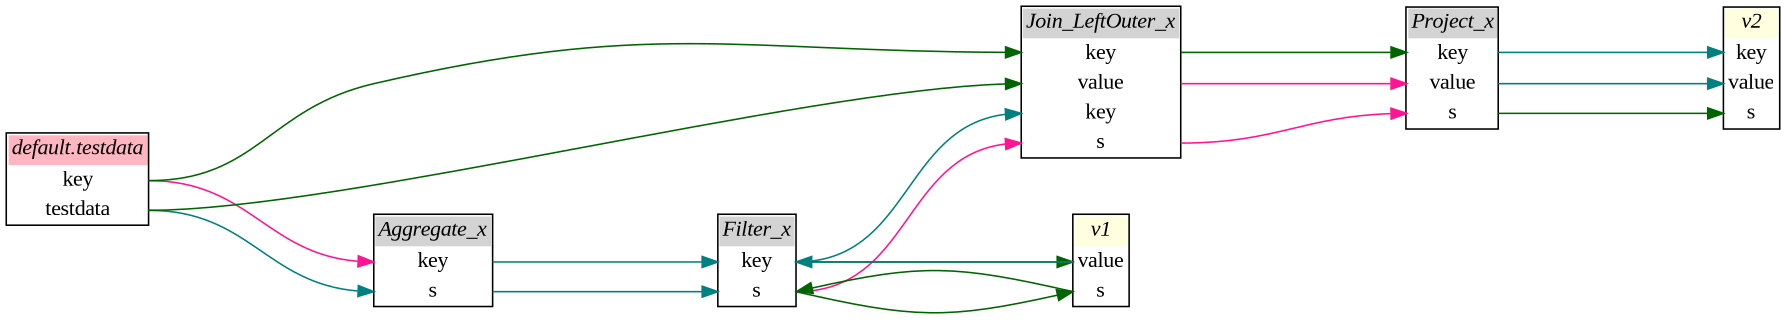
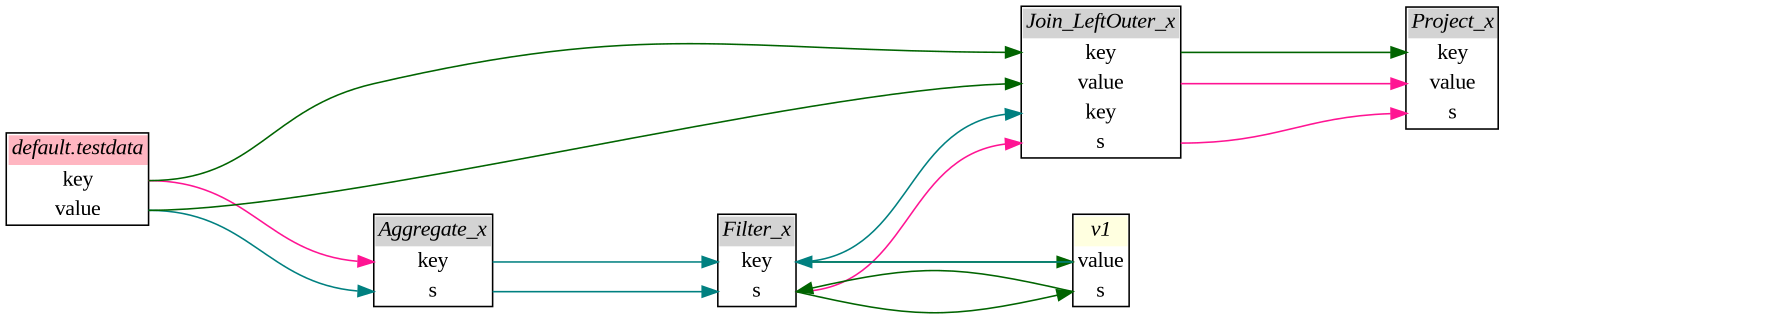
(1752, 68) -> none
(78, 209) -> (78, 209)
